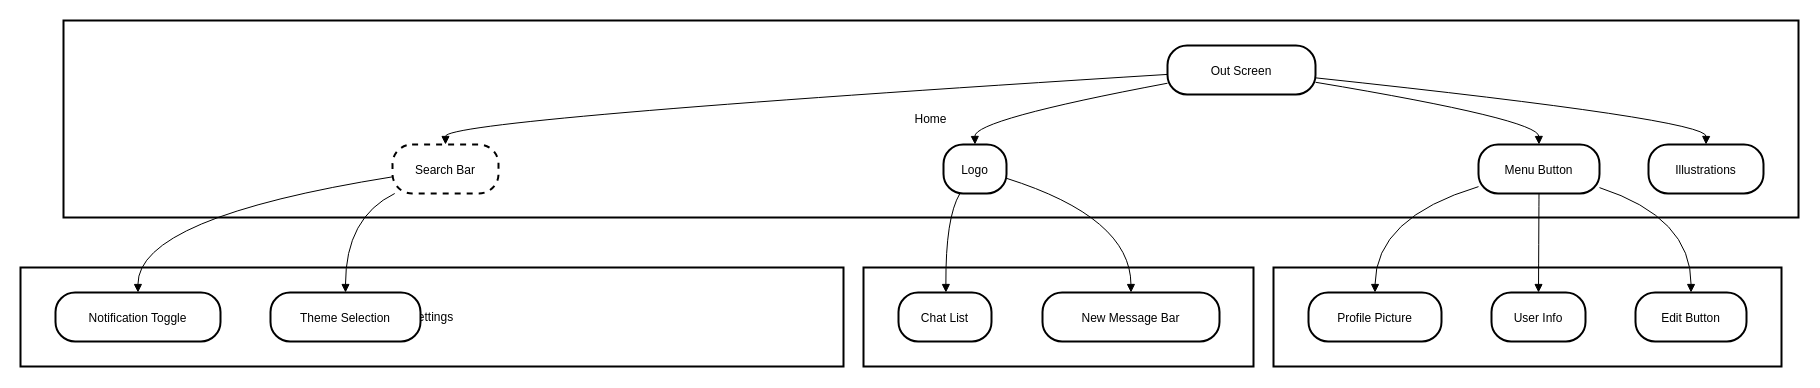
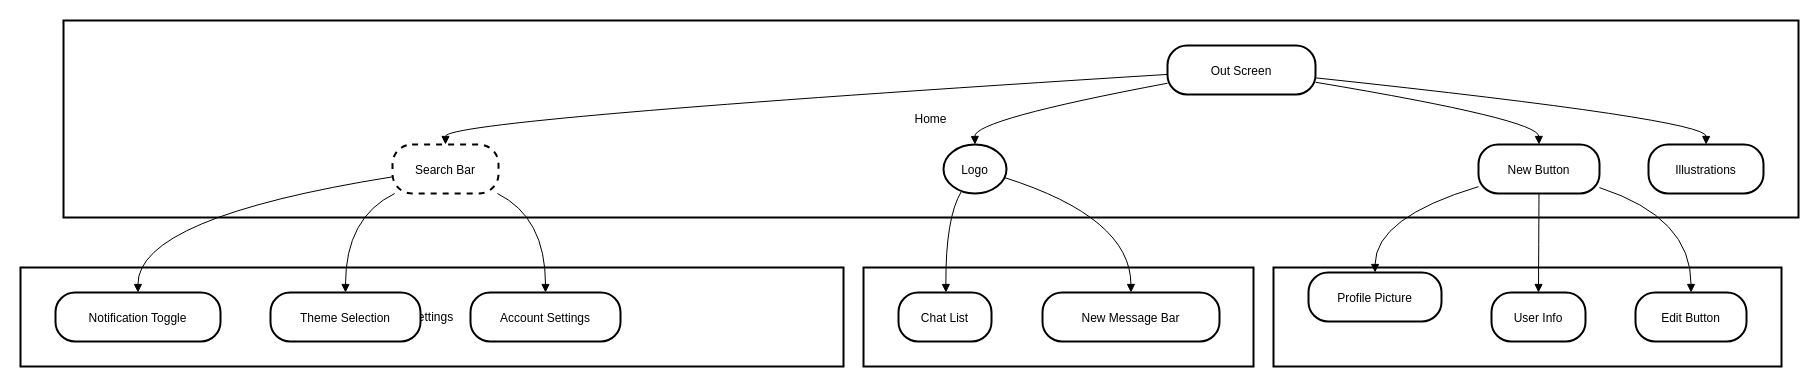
(975, 169) -> (975, 169)
(1539, 170) -> (1539, 170)
none -> (535, 231)
none -> (546, 317)
(1375, 317) -> (1375, 297)
